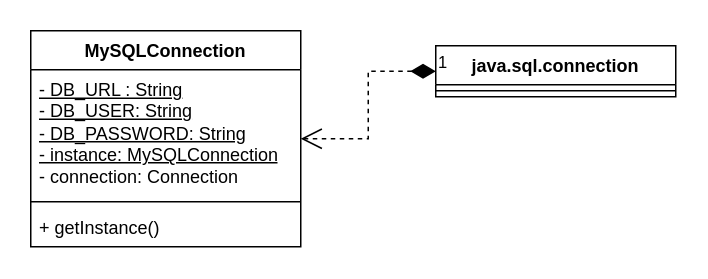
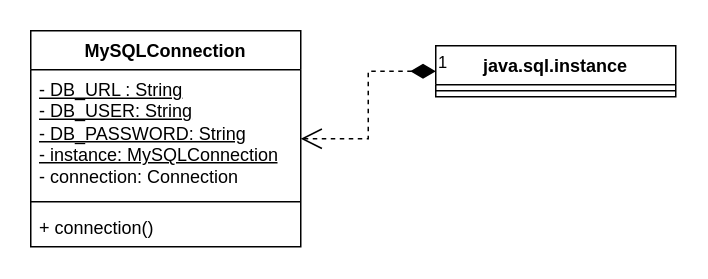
(556, 67) -> (556, 67)
(113, 229) -> (106, 229)
